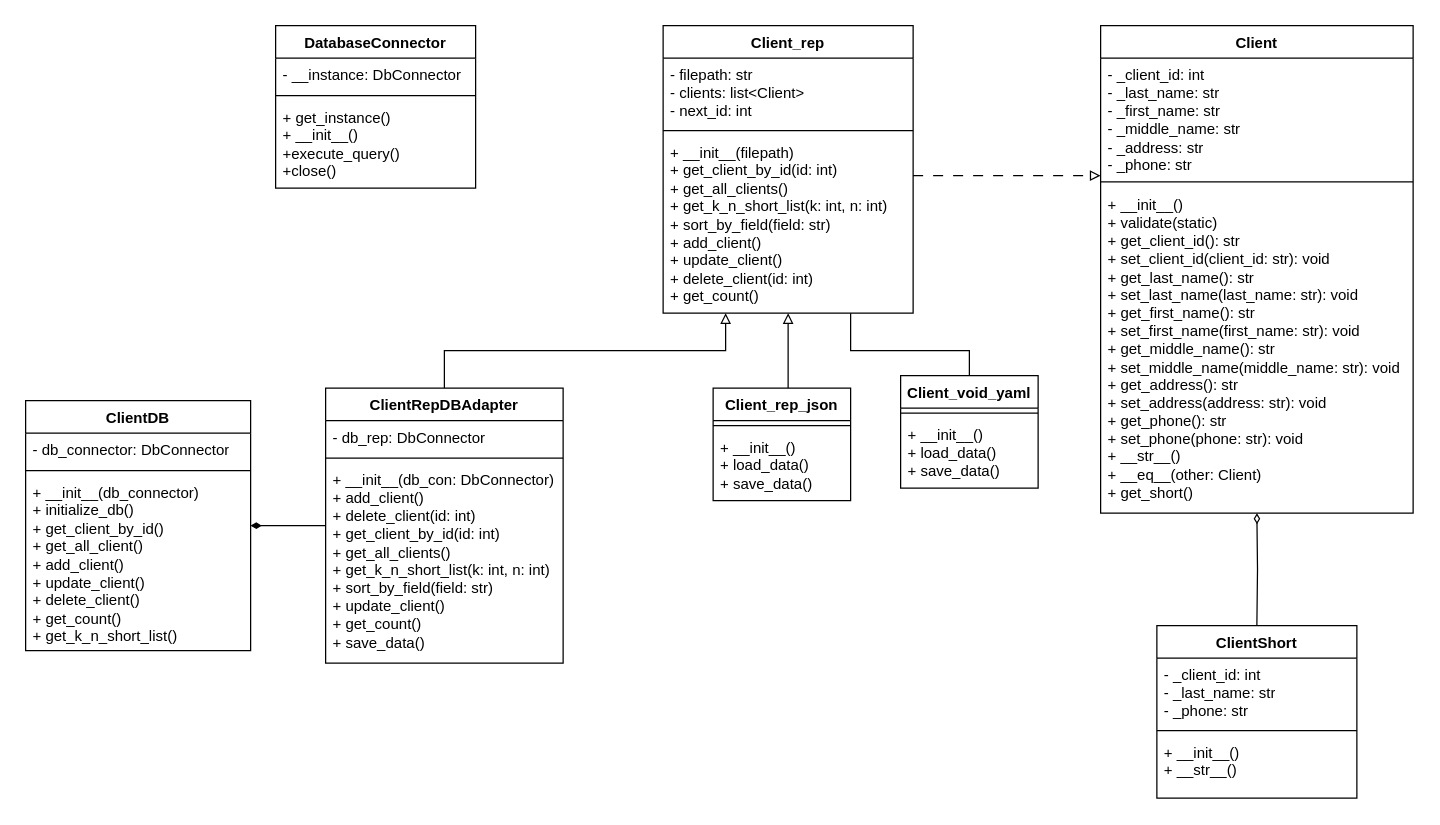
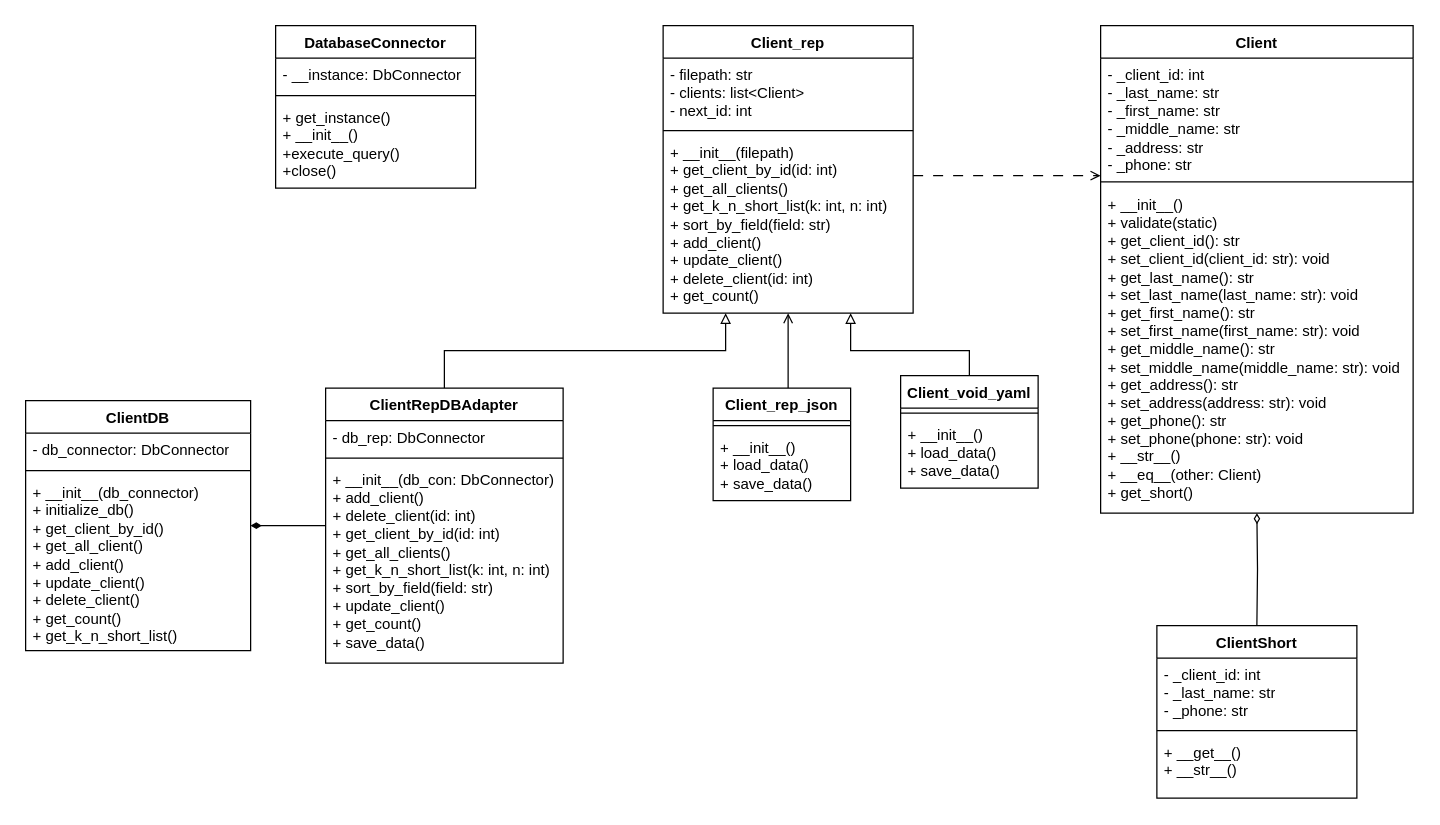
(1089, 176) -> (1093, 176)
(851, 321) -> (851, 324)
(788, 324) -> (788, 321)
(1211, 762) -> (1211, 762)
